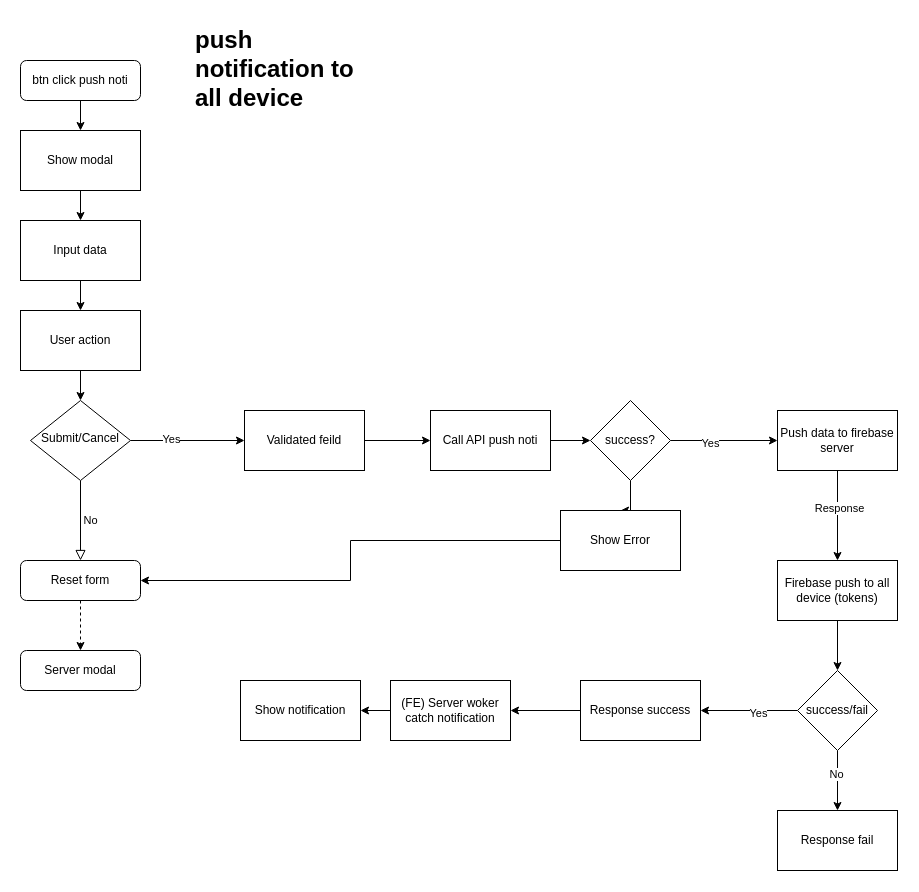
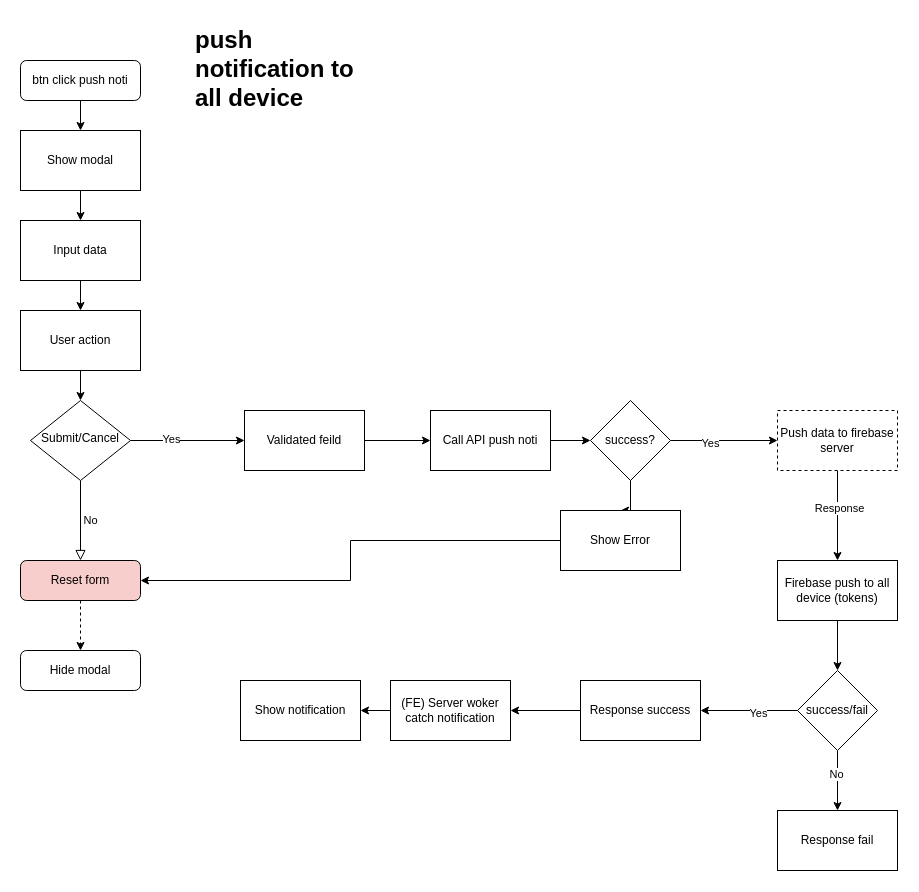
(838, 441) -> (838, 441)
(81, 581) -> (81, 581)
(81, 671) -> (81, 671)
